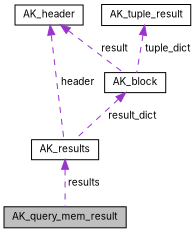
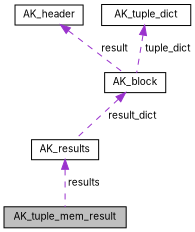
(146, 15) -> (146, 15)
(57, 88) -> none
(65, 217) -> (65, 217)
